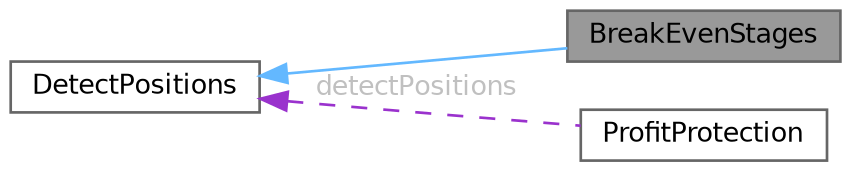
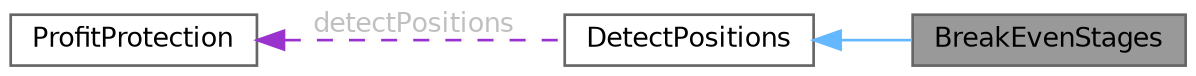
(434, 114) -> (424, 40)
